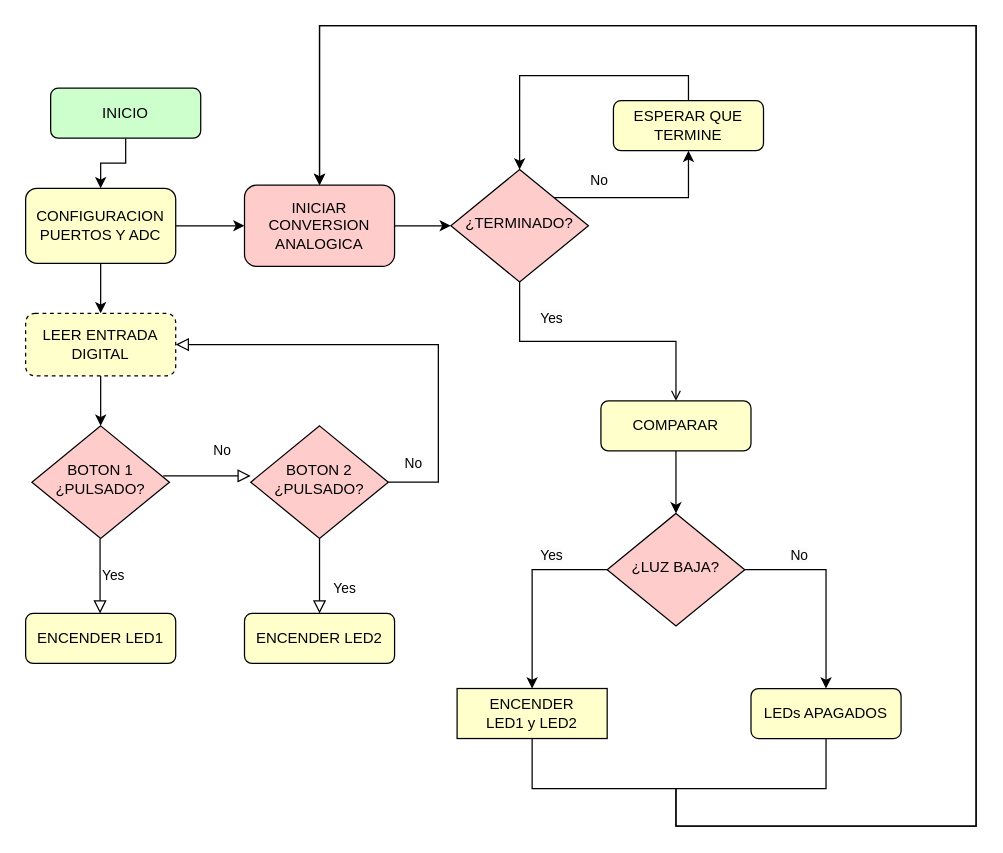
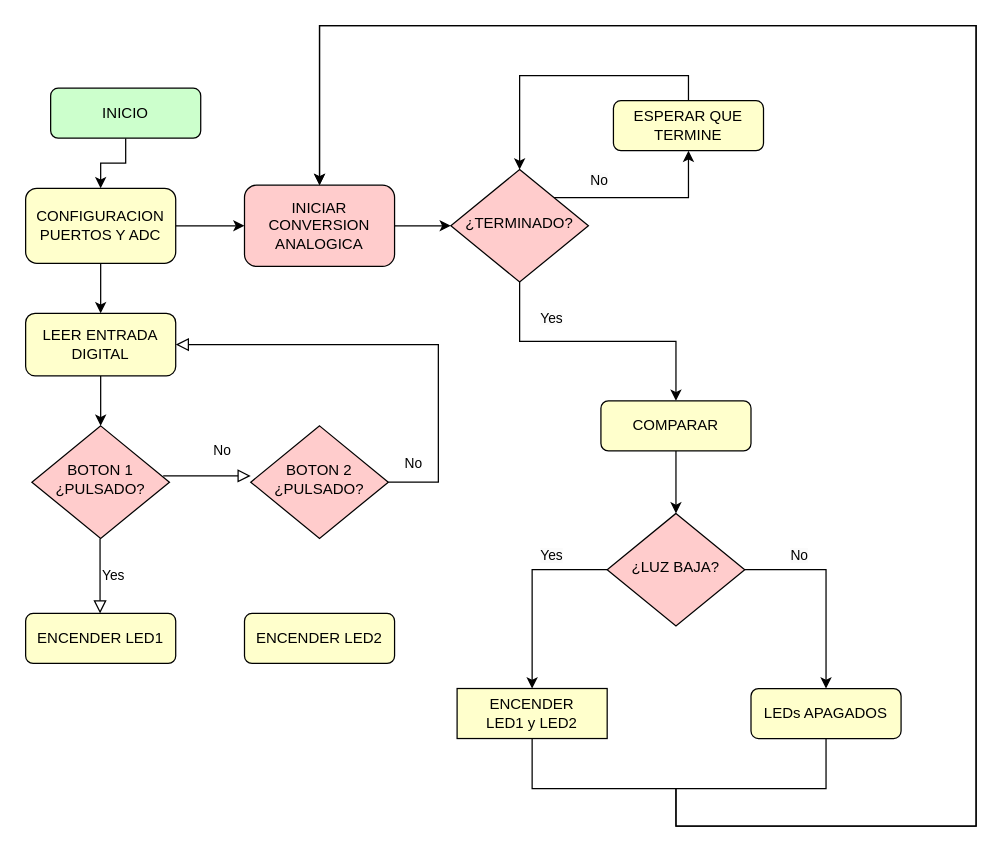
(101, 344) -> (101, 344)
(676, 392) -> (676, 391)
(319, 569) -> none
